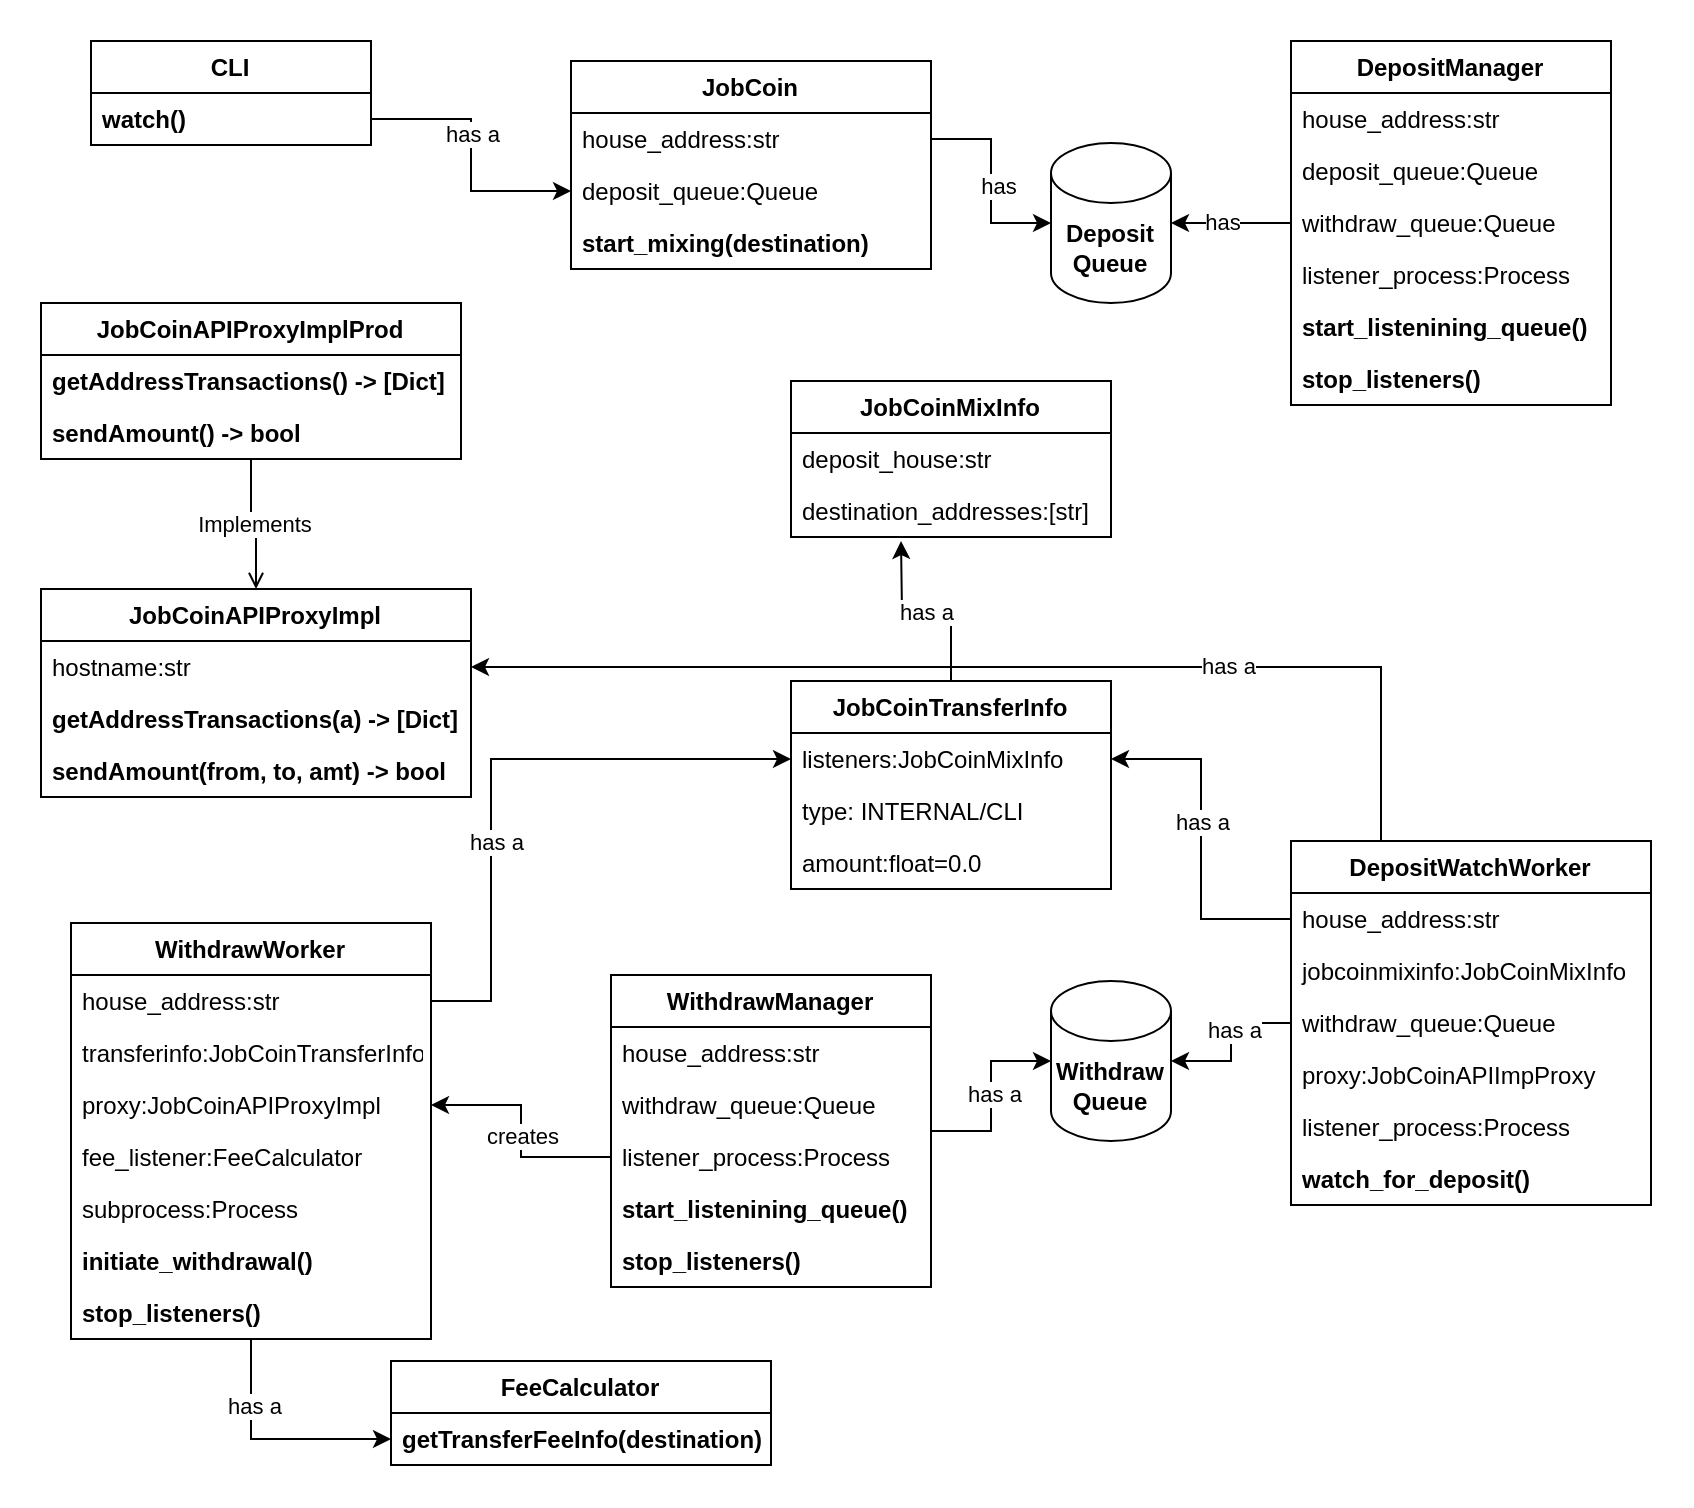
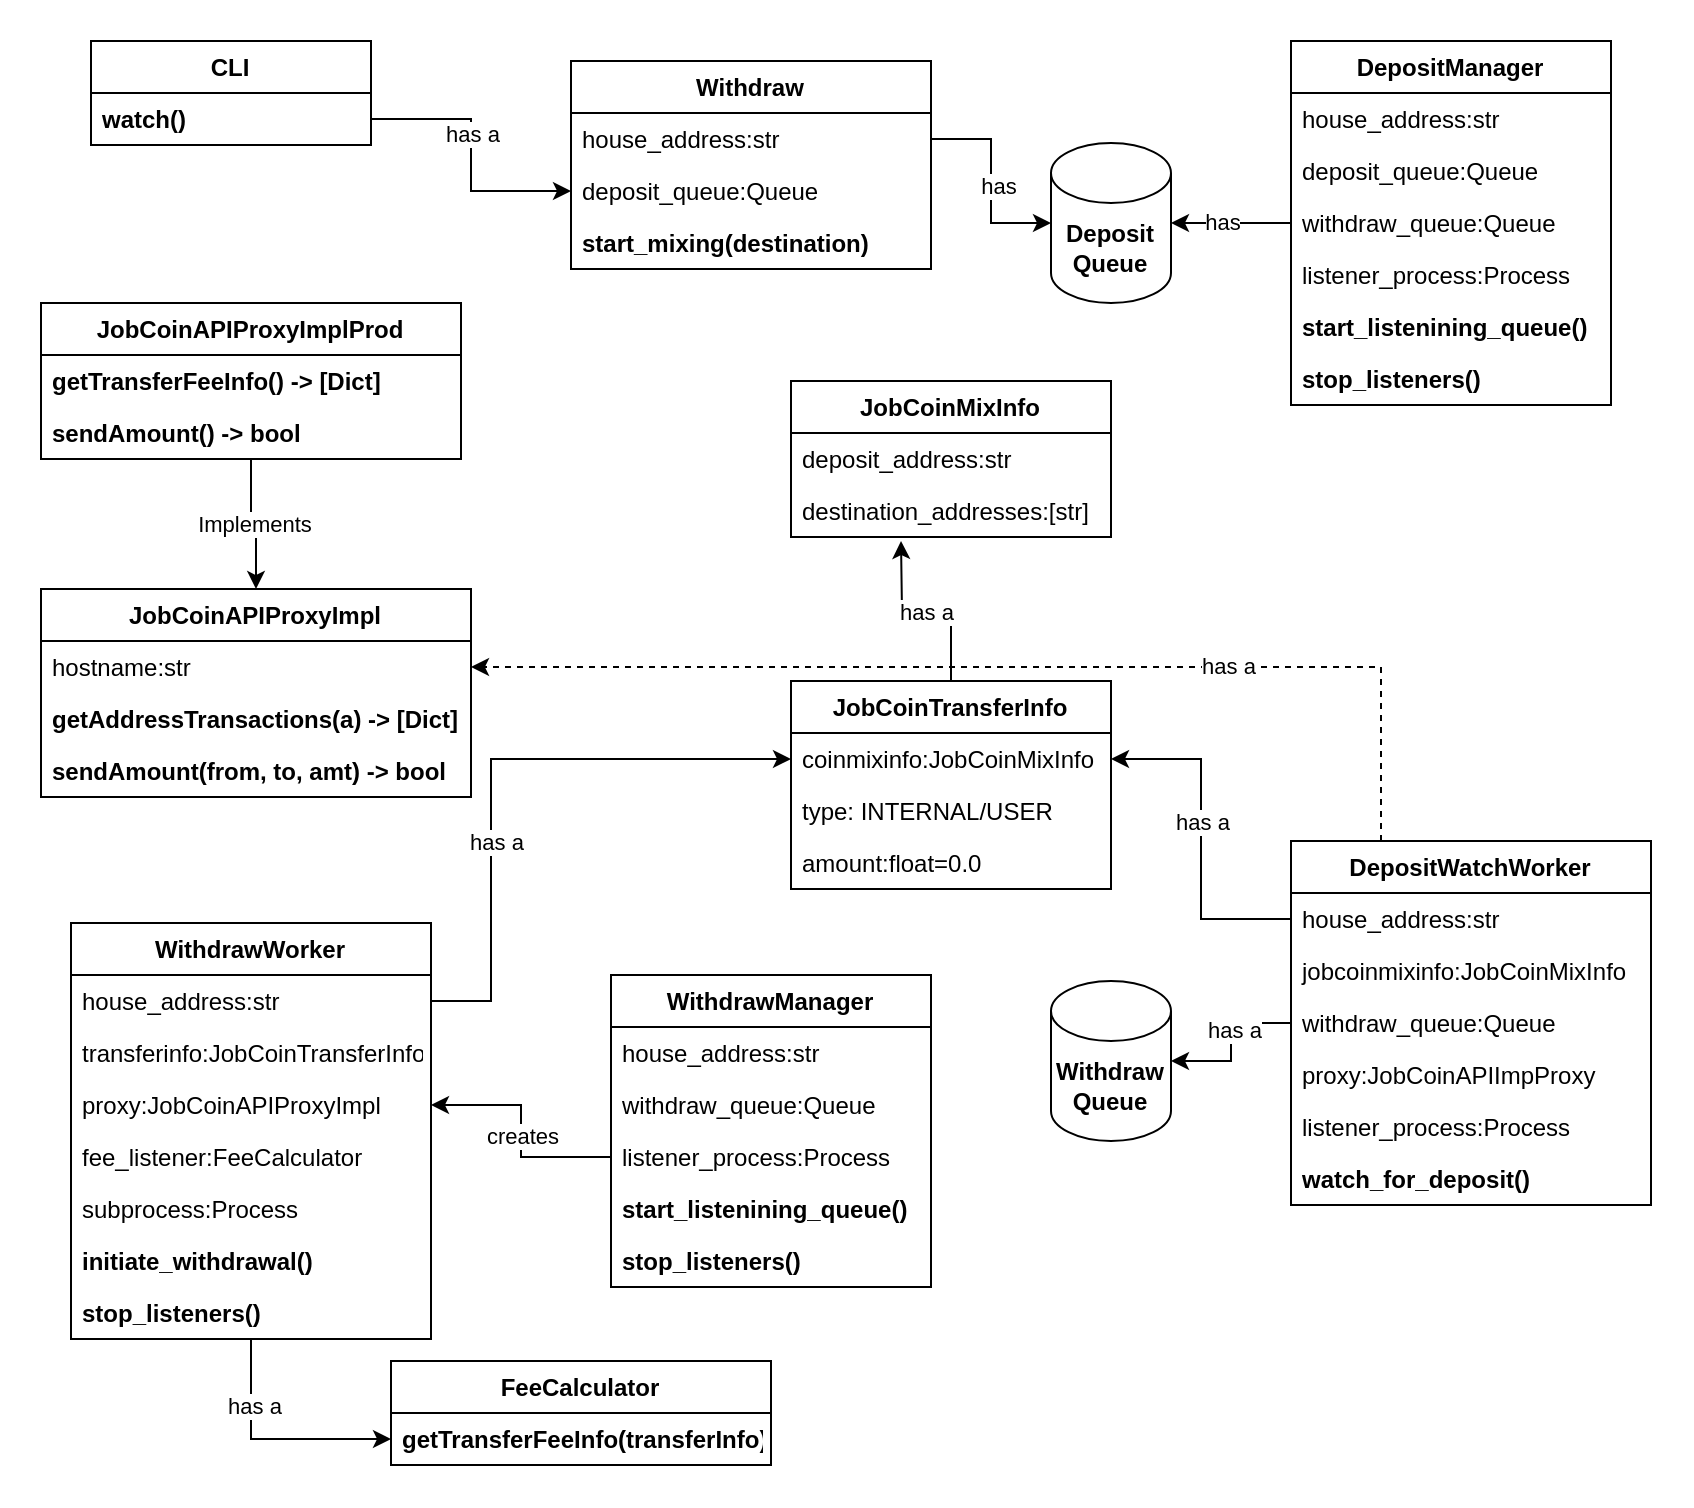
(750, 88) -> (750, 88)
(268, 382) -> (244, 382)
(910, 460) -> (923, 460)
(256, 576) -> (256, 574)
(845, 667) -> (845, 667)
(948, 760) -> (958, 760)
(917, 812) -> (923, 812)
(991, 1103) -> none
(604, 1440) -> (617, 1440)
